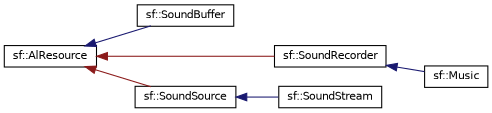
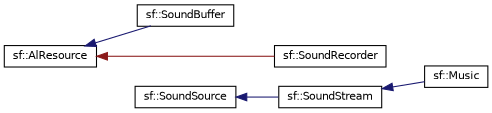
(411, 69) -> (409, 84)
(123, 78) -> none
